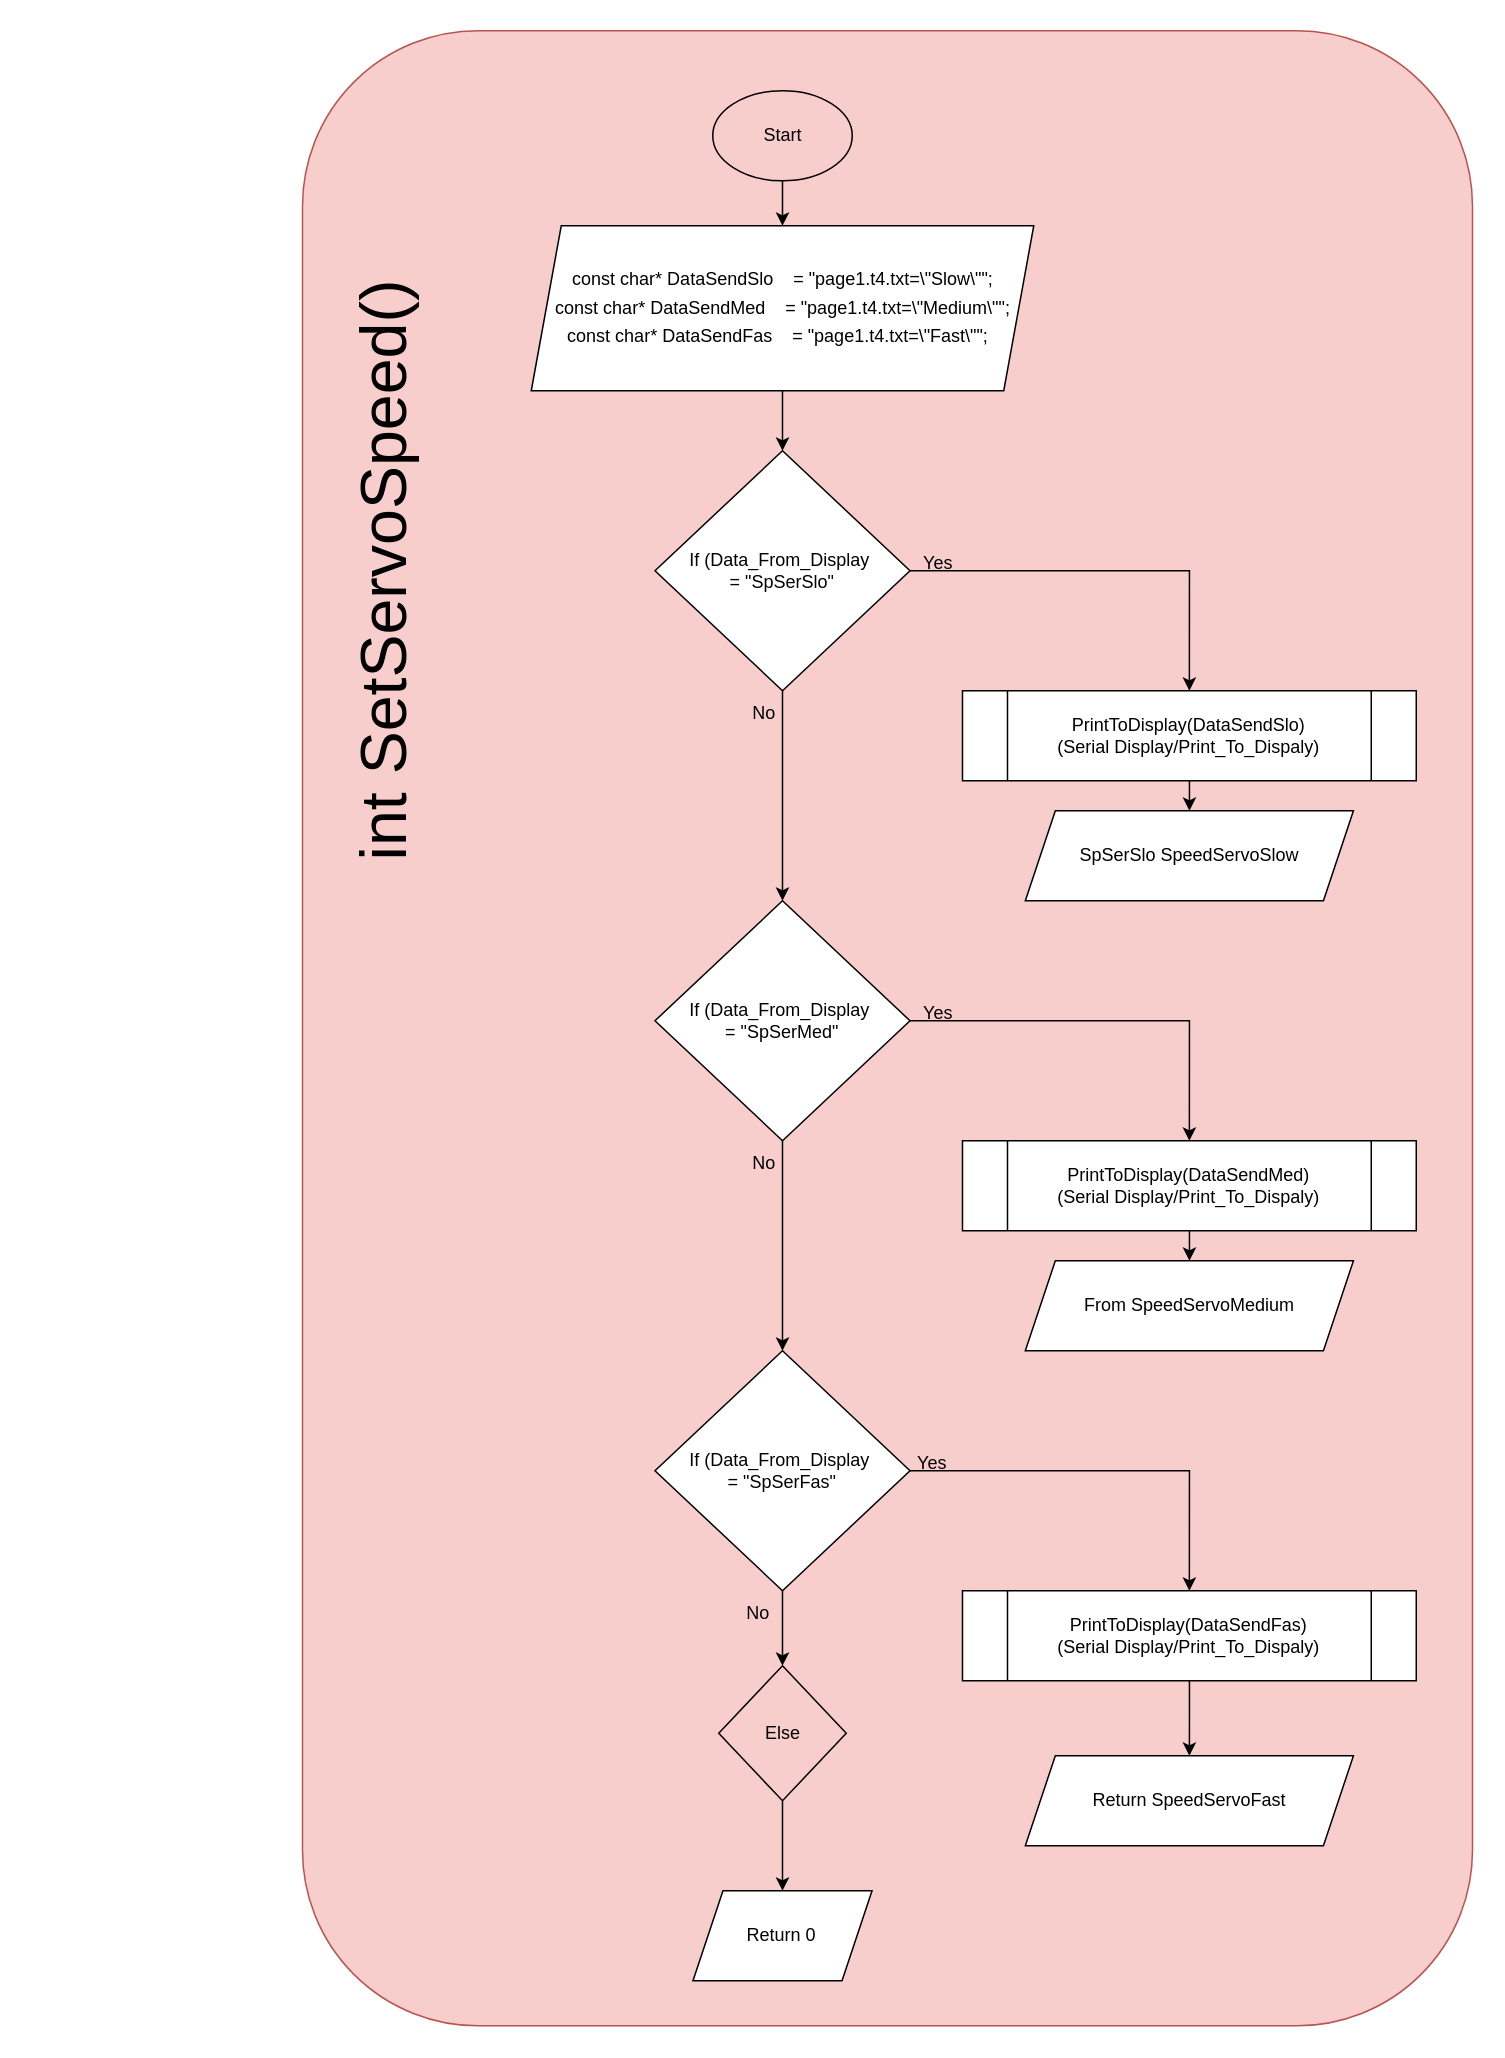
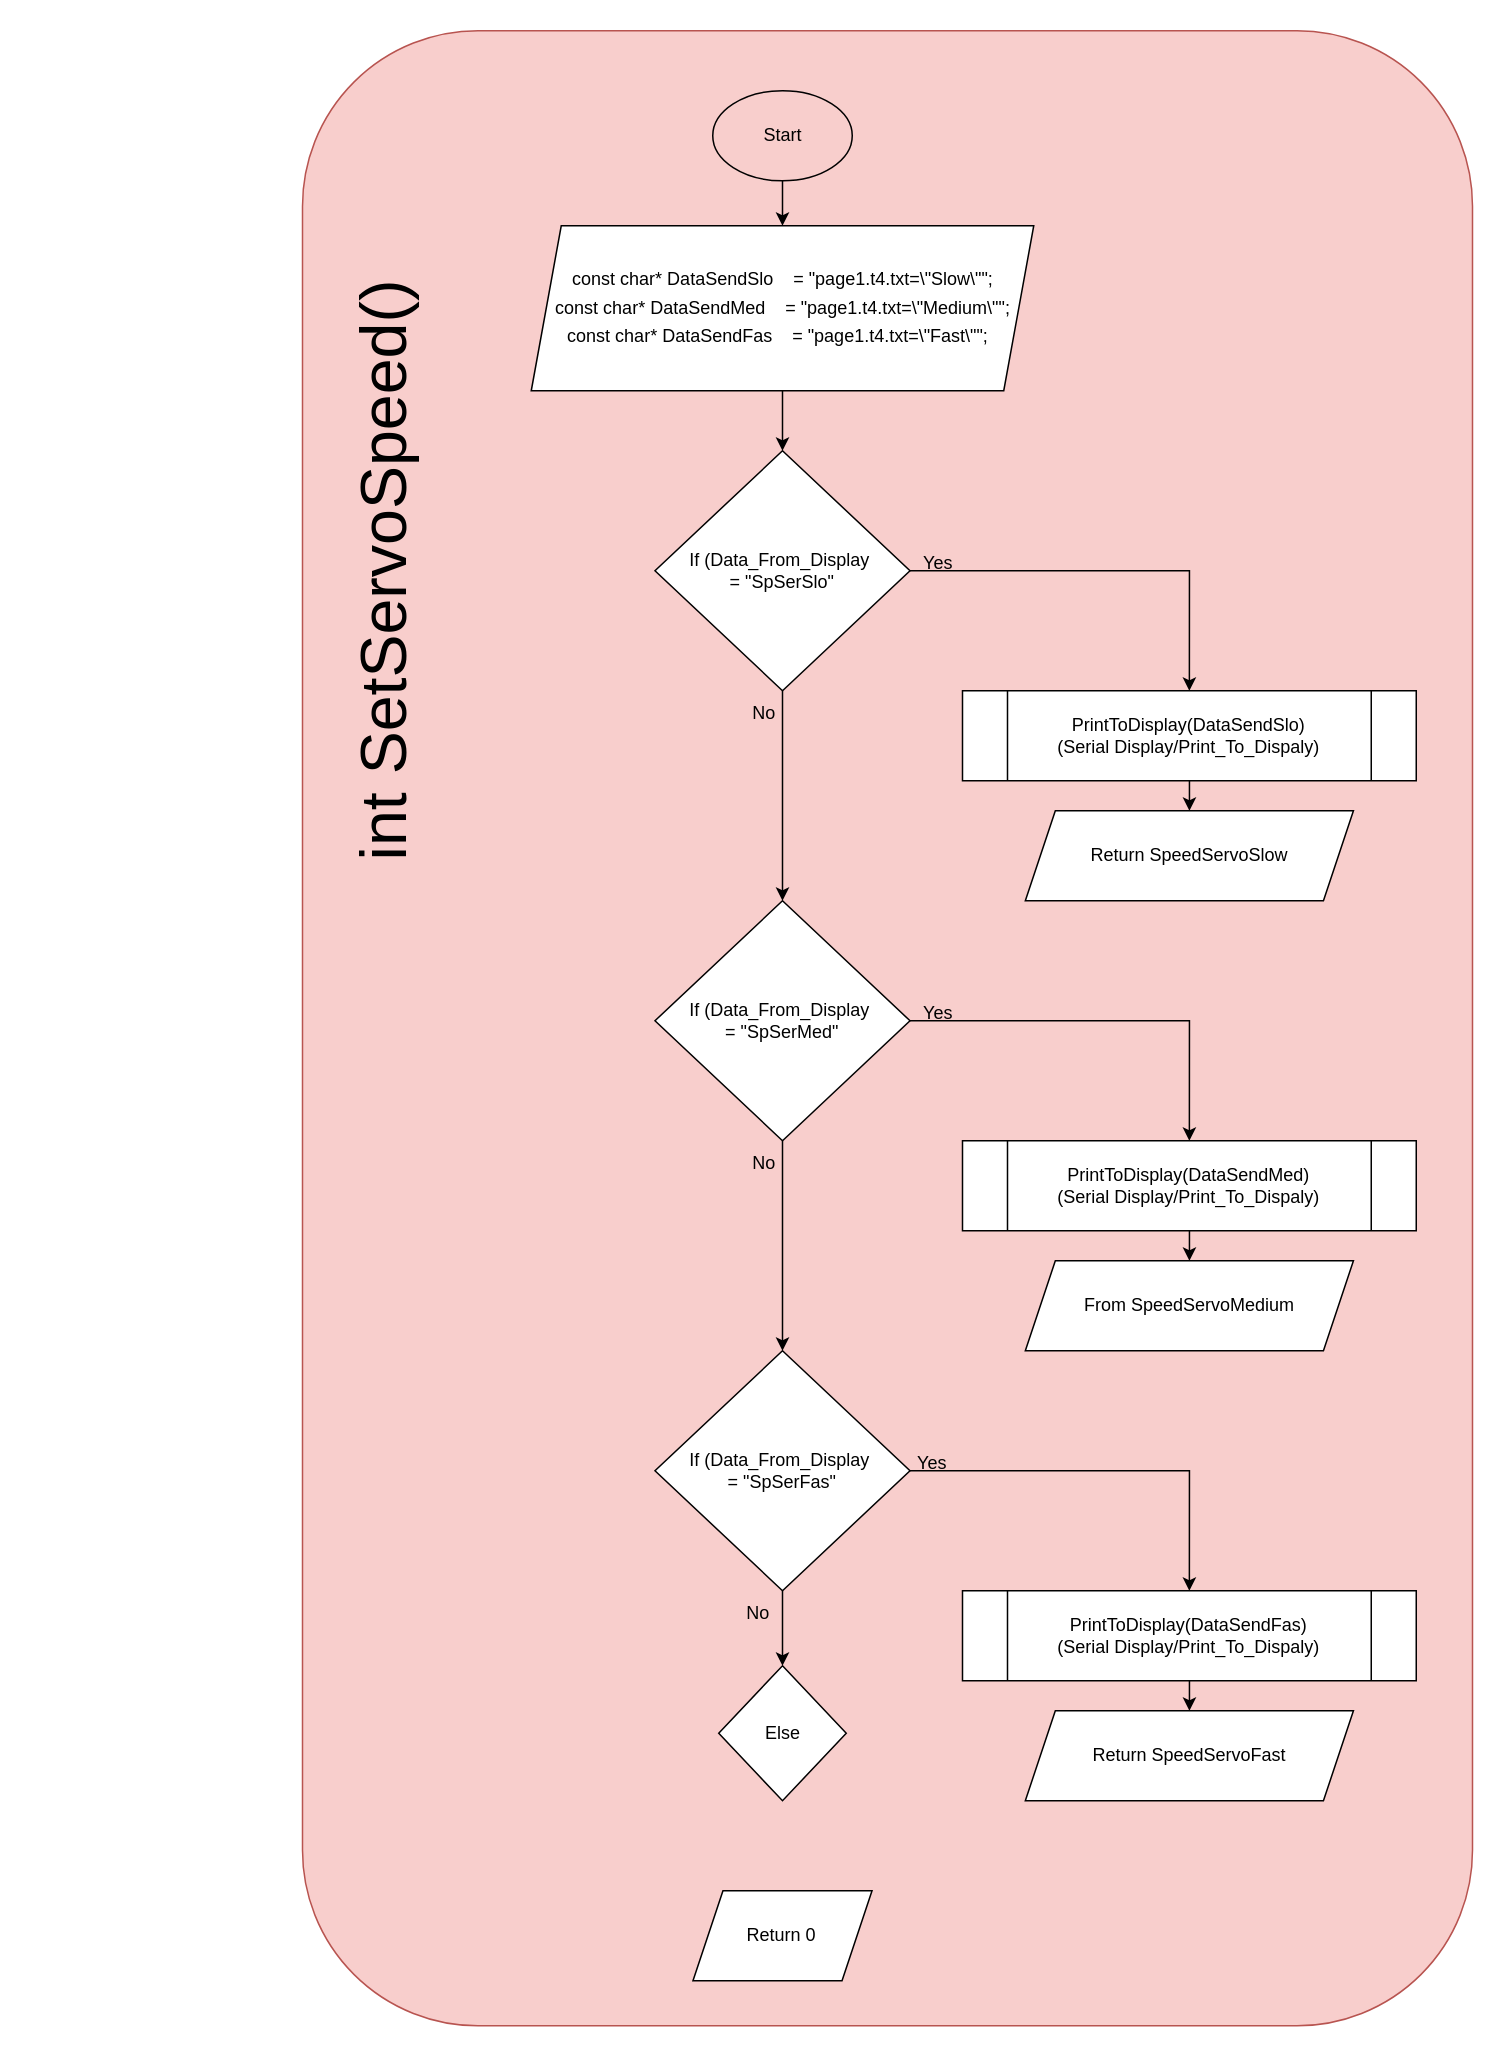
(1190, 856) -> (1190, 856)
(782, 1733) -> (782, 1733)
(1189, 1801) -> (1189, 1756)
(782, 1841) -> none
